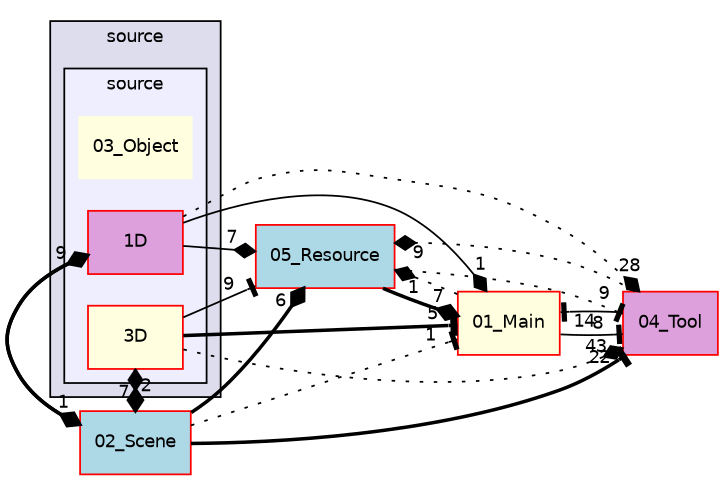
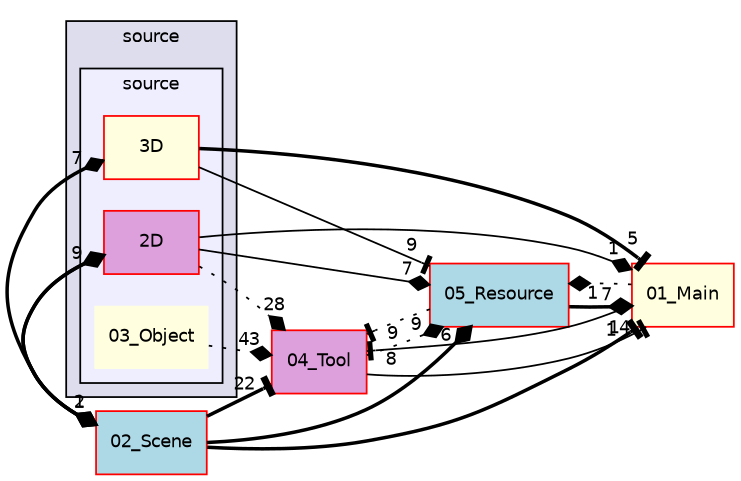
(135, 242) -> (151, 242)
(393, 381) -> (230, 349)
(314, 386) -> (429, 428)
